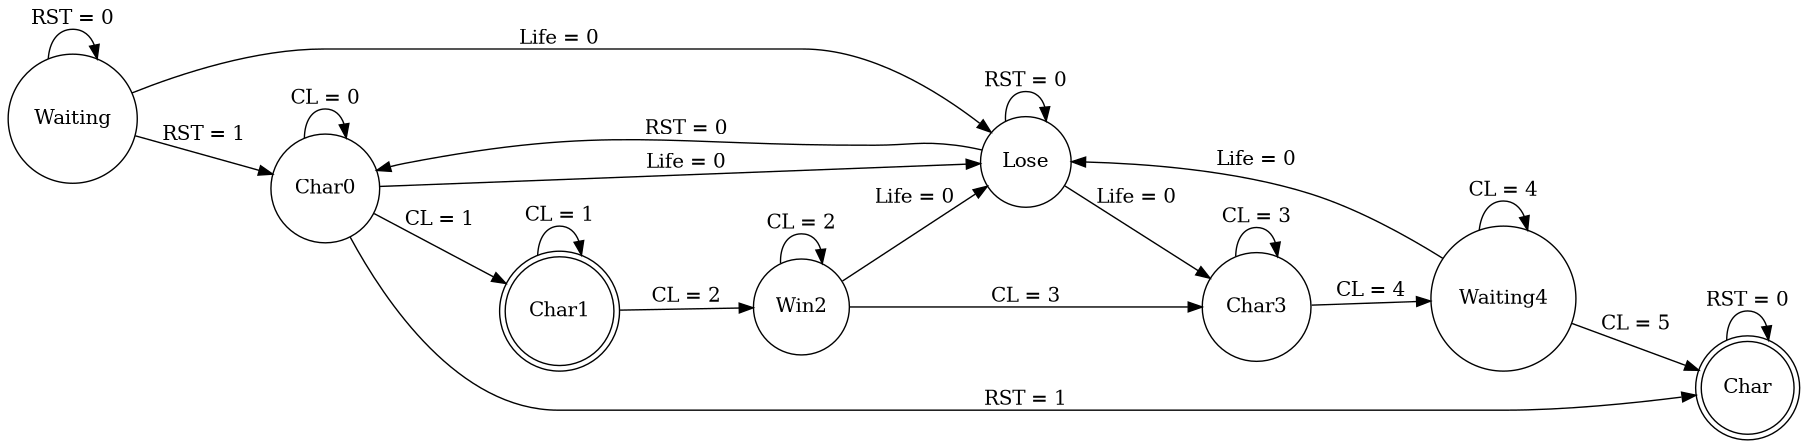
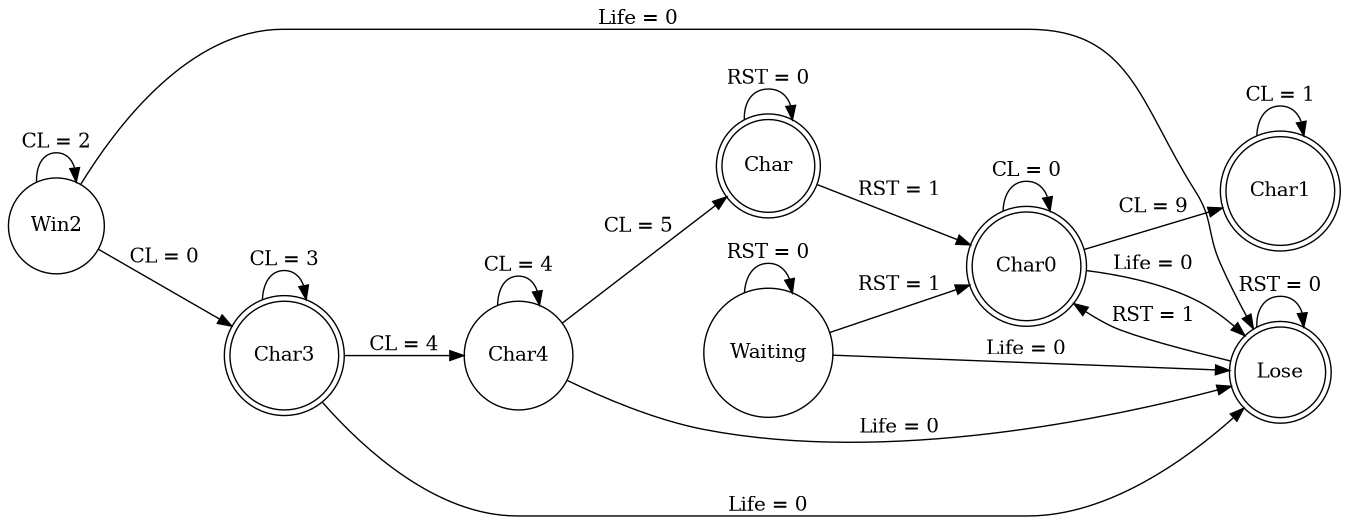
(686, 129) -> (1153, 316)
(1026, 162) -> (1280, 372)
(325, 188) -> (1027, 266)
(440, 220) -> (1153, 207)
(1132, 228) -> (773, 516)
(1026, 297) -> (164, 257)
(1503, 299) -> (519, 356)
(1257, 307) -> (284, 356)
(680, 309) -> none
(979, 410) -> (887, 212)
